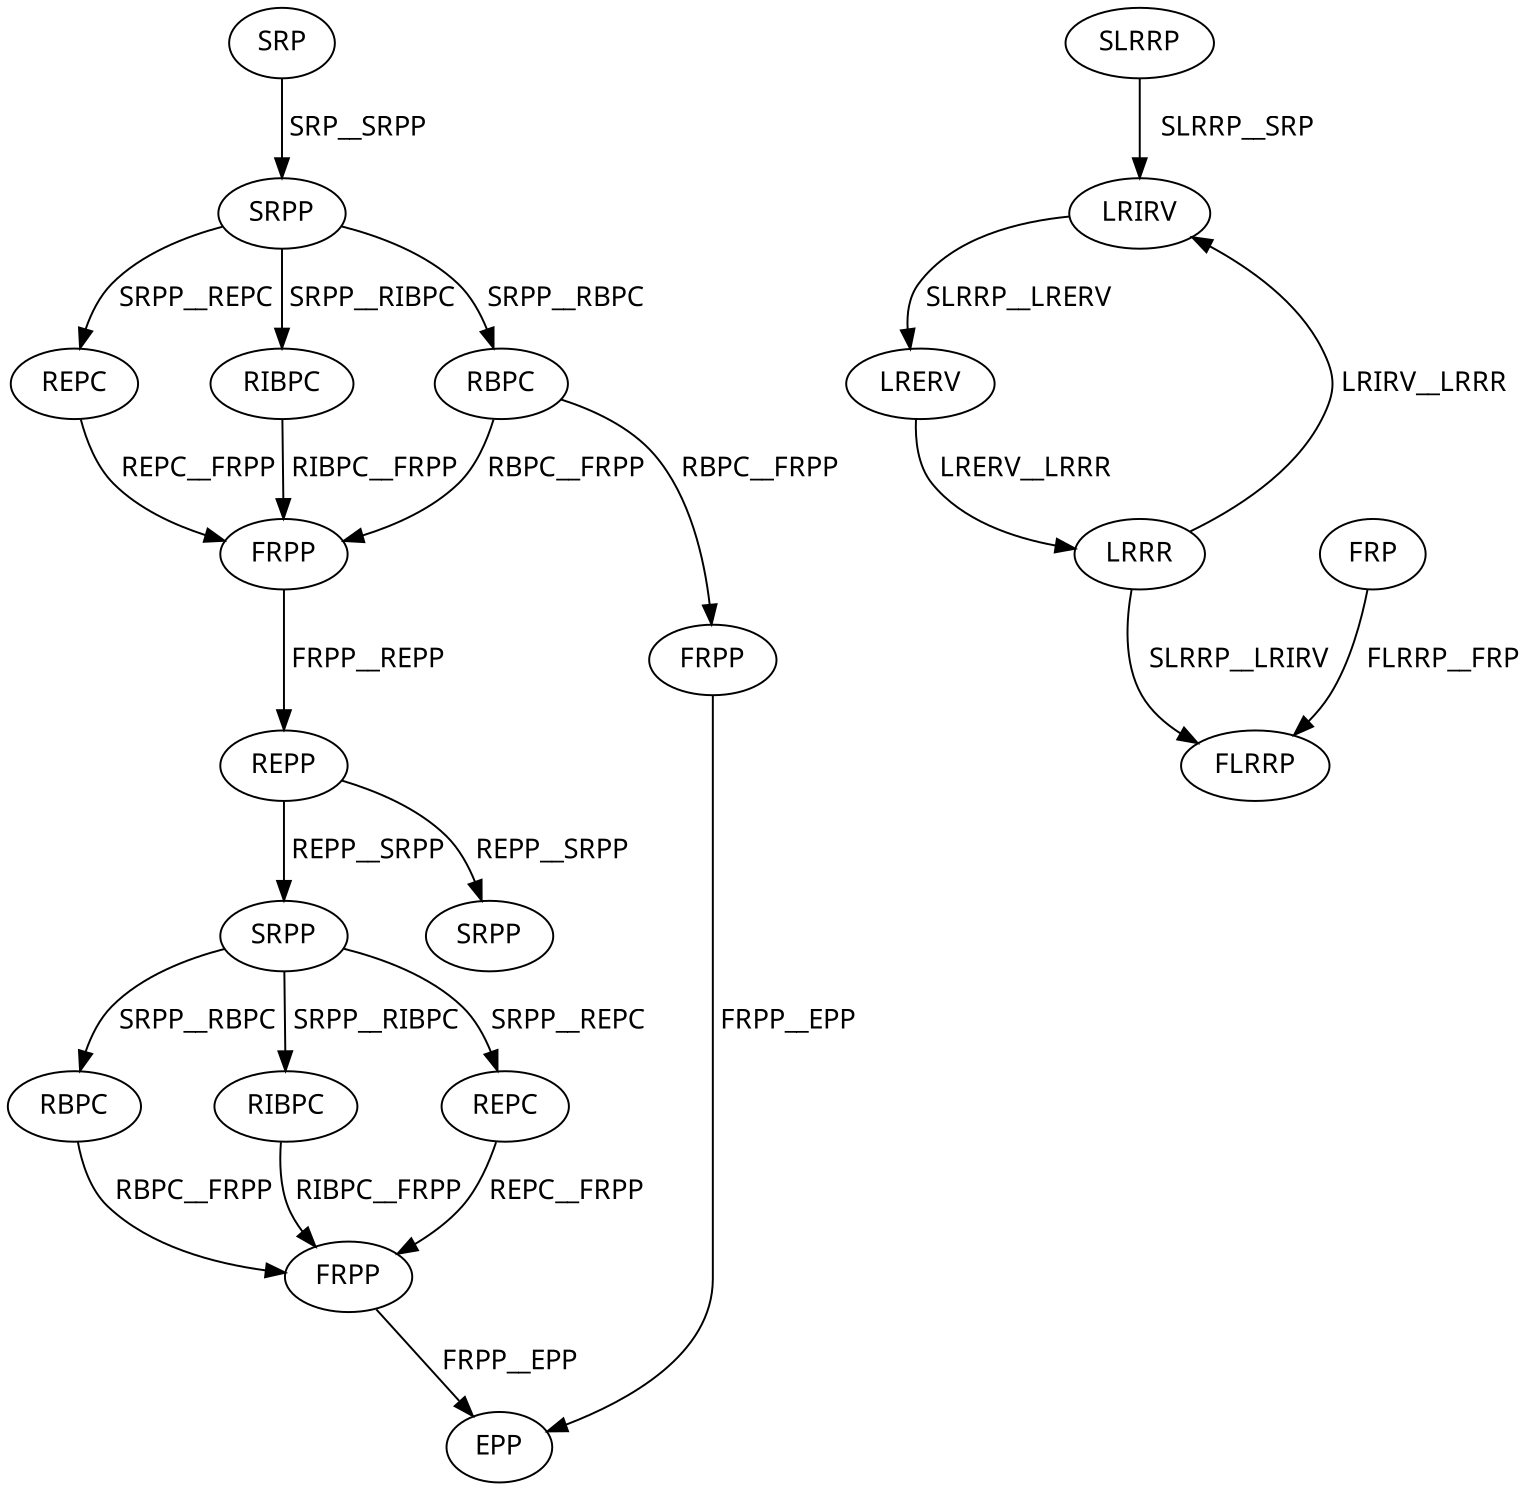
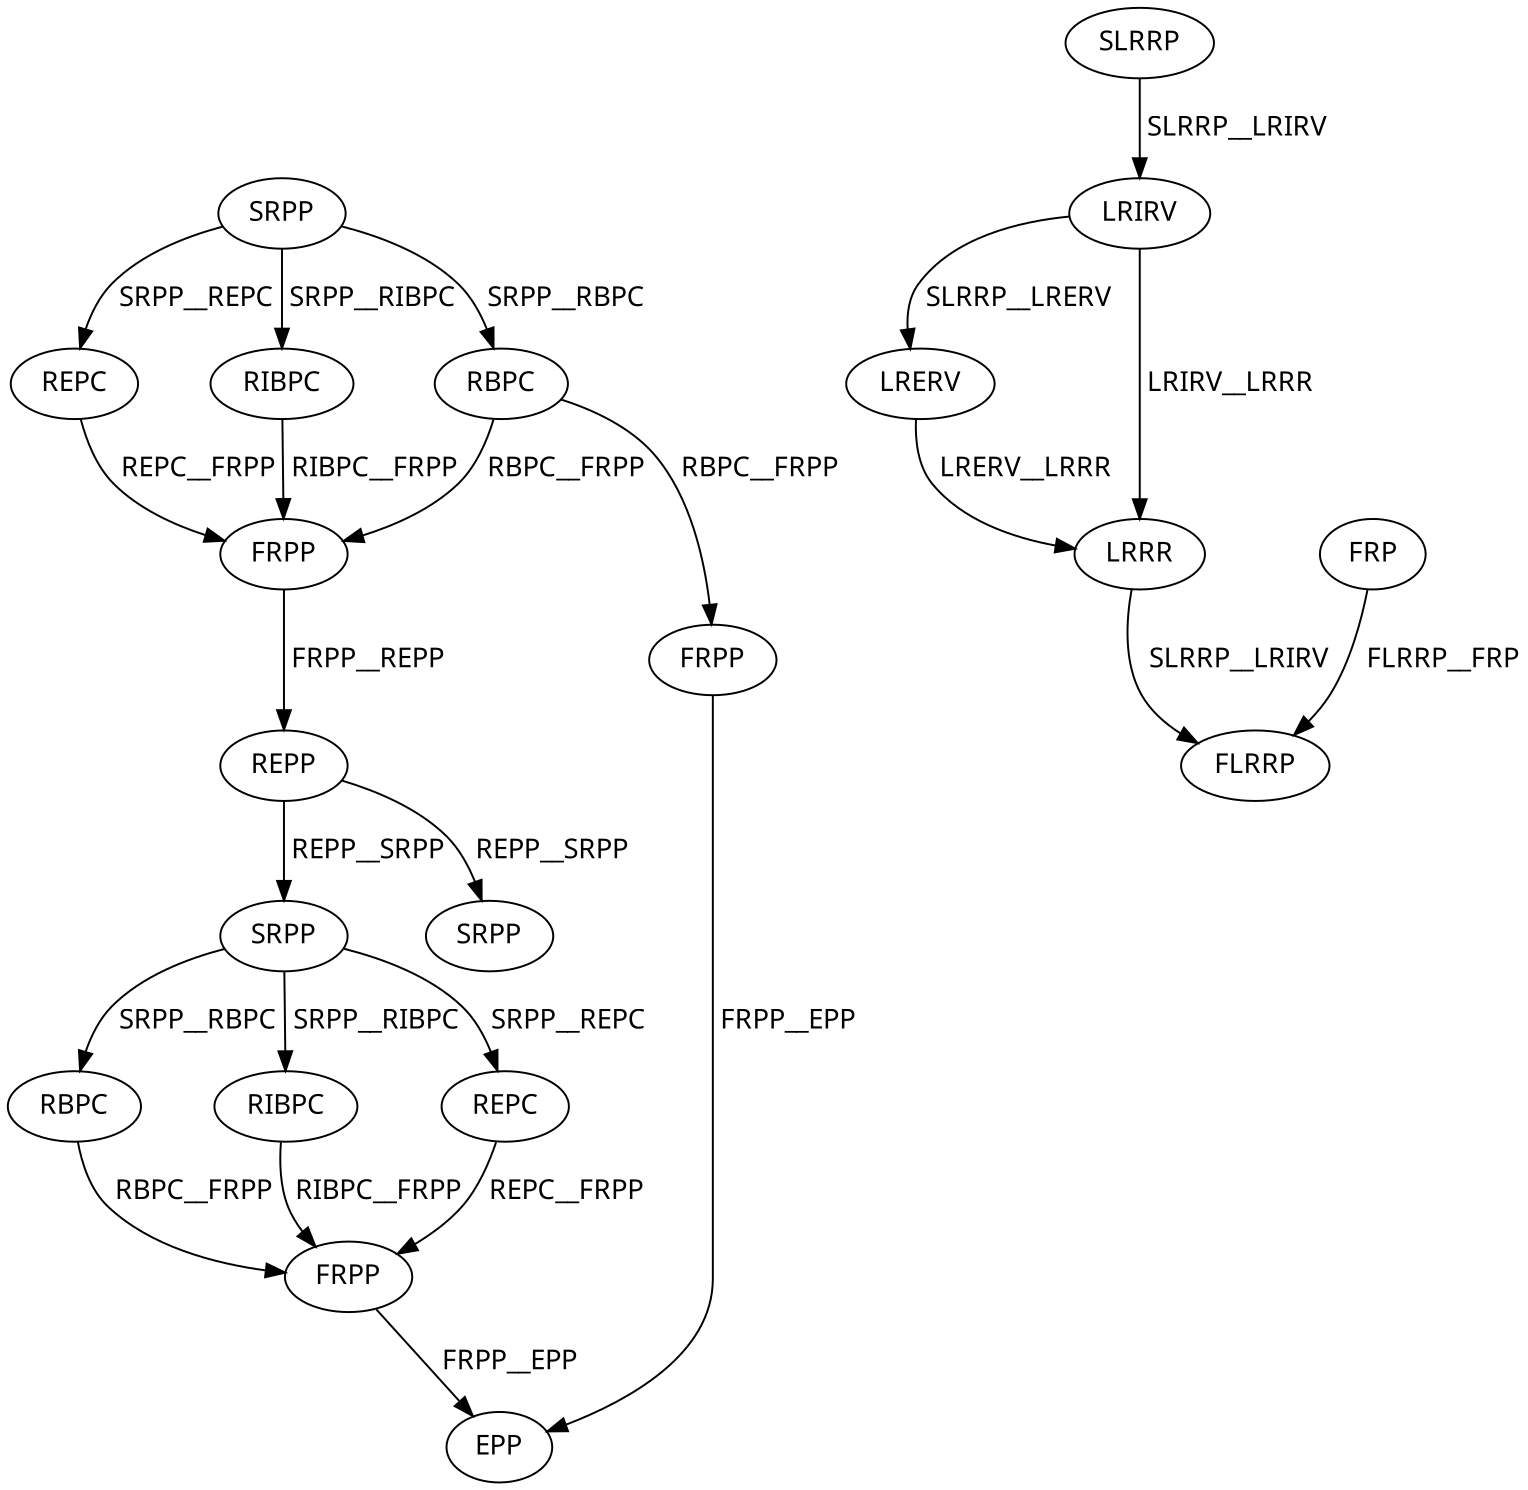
(282, 43) -> none
(1234, 128) -> (1234, 128)
(1331, 395) -> (1140, 374)
